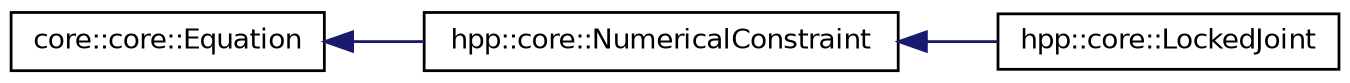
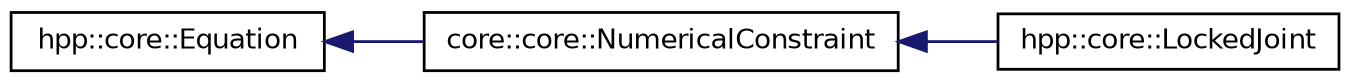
(168, 42) -> (168, 42)
(661, 42) -> (661, 42)
